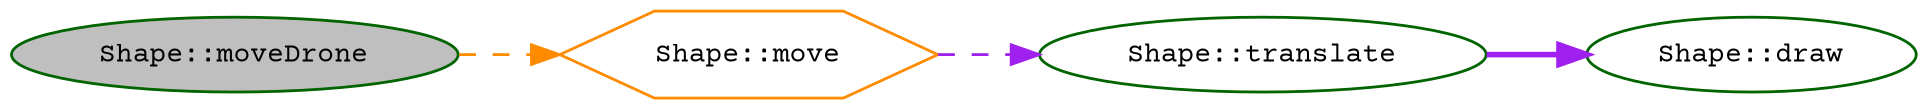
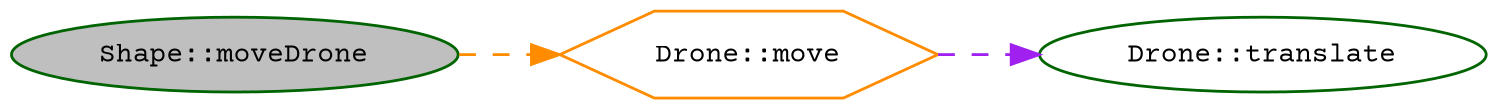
(749, 55) -> (749, 55)
(1263, 55) -> (1263, 55)
(1751, 55) -> none
